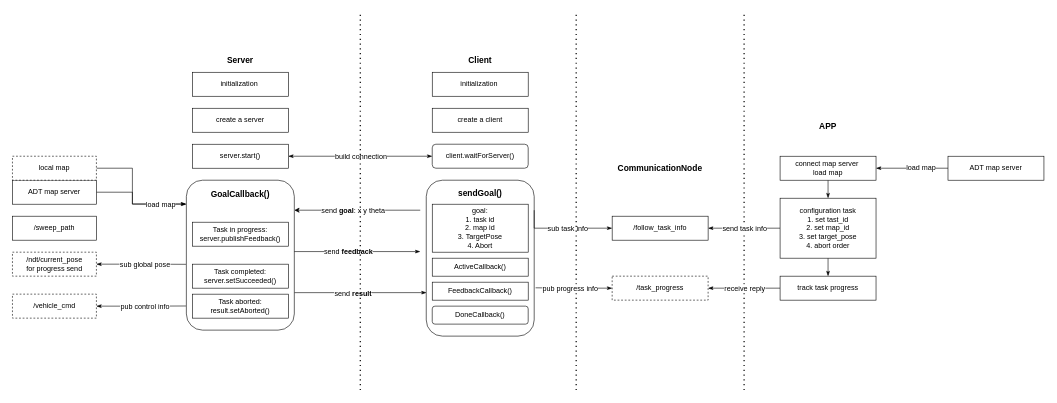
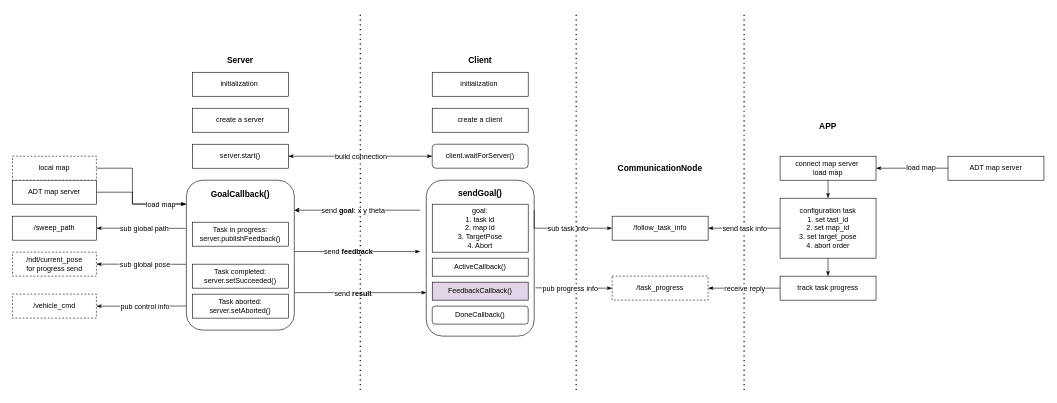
none -> (144, 228)
(480, 291) -> (480, 291)
(240, 306) -> (240, 306)
